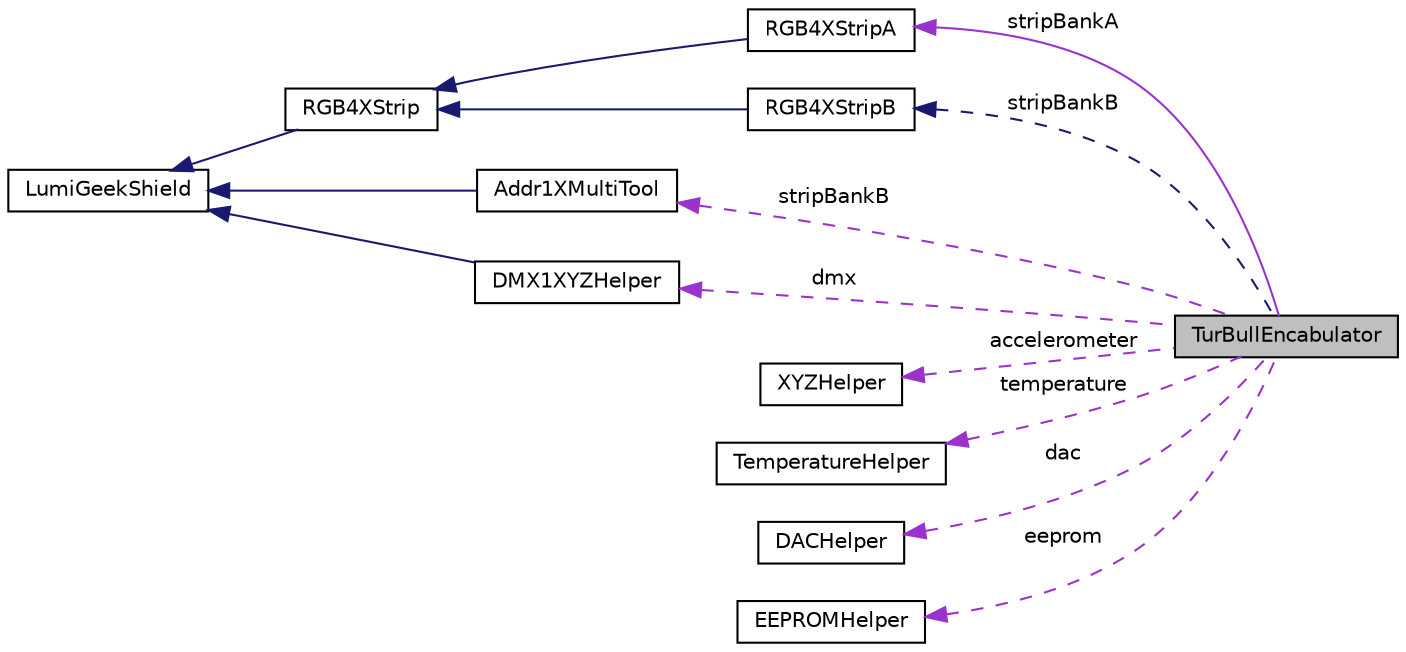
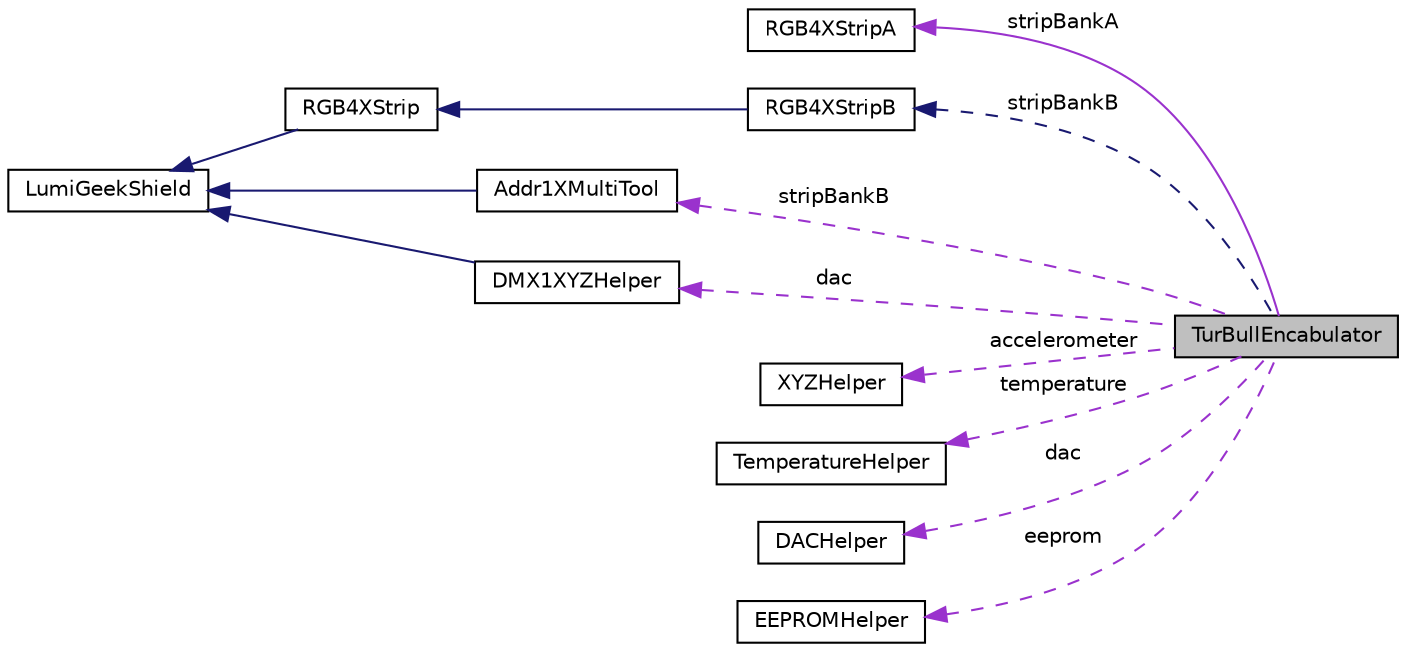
(601, 59) -> none
(831, 279) -> (831, 279)
